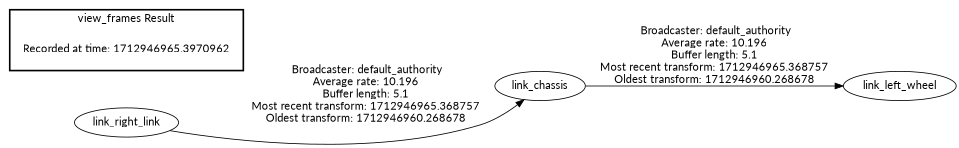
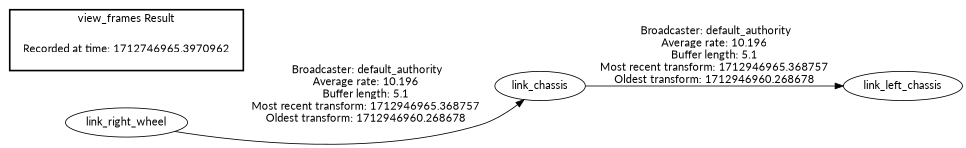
(127, 49) -> (127, 49)
(900, 86) -> (903, 86)
(127, 122) -> (127, 122)
